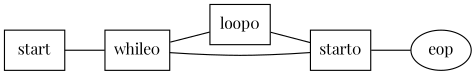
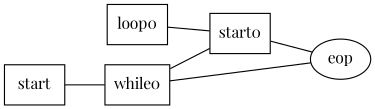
(190, 37) -> (240, 72)
